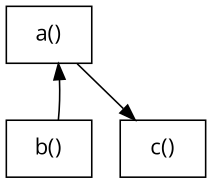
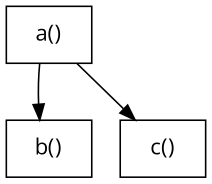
(60, 100) -> (38, 84)
